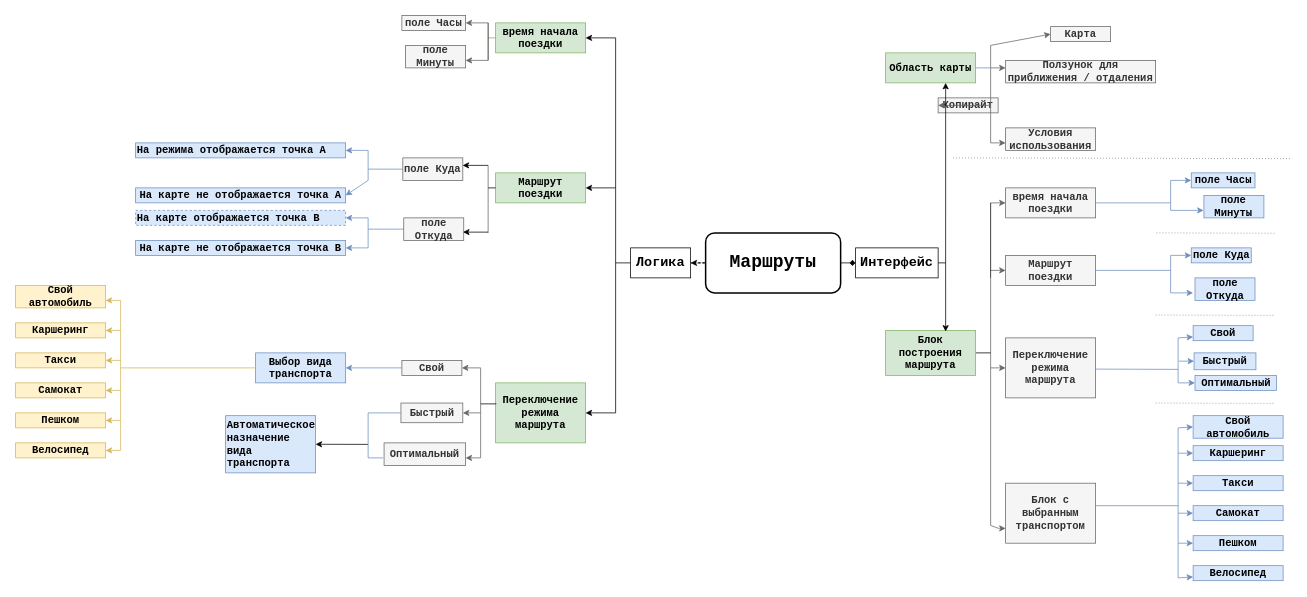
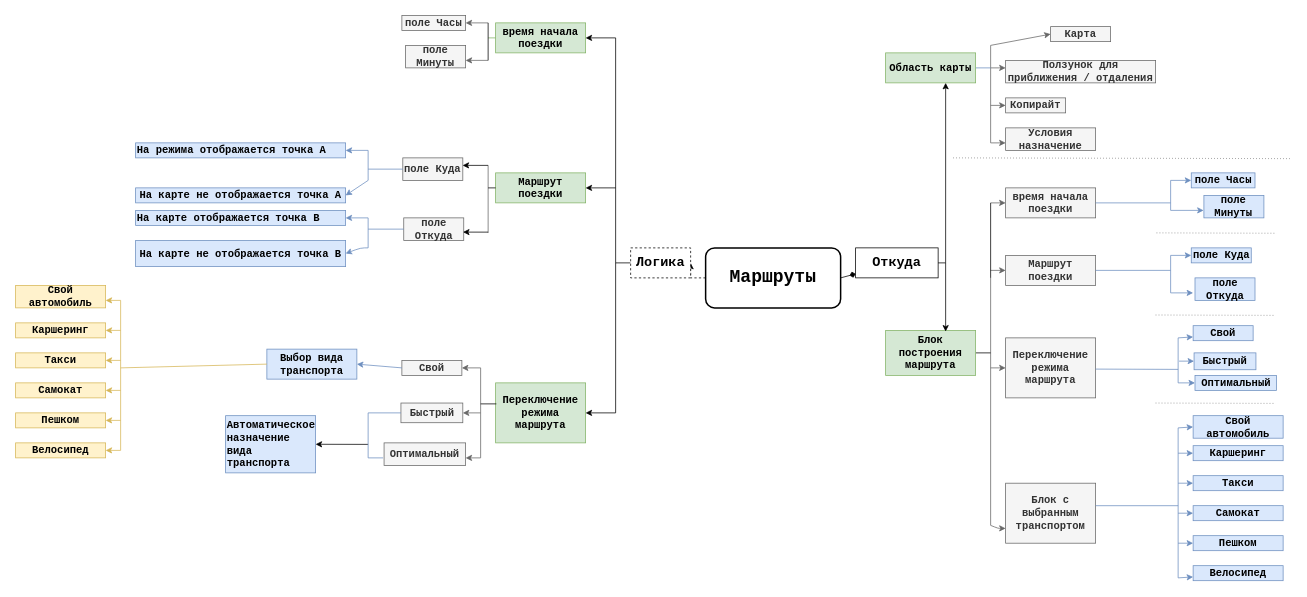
(968, 105) -> (1035, 105)
(1050, 139) -> (1050, 139)
(240, 218) -> (240, 218)
(240, 248) -> (240, 254)
(660, 263) -> (660, 263)
(773, 263) -> (773, 278)
(897, 263) -> (897, 263)
(300, 368) -> (312, 364)
